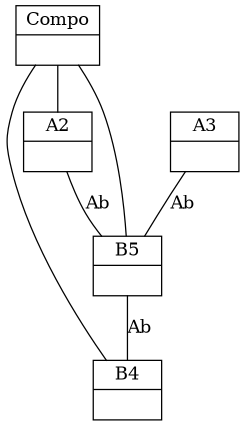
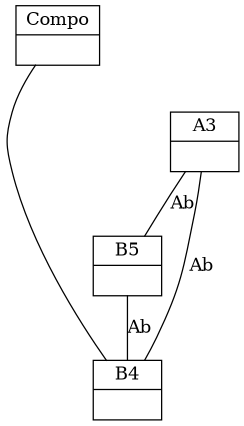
(58, 142) -> none
(114, 147) -> none
none -> (183, 269)
